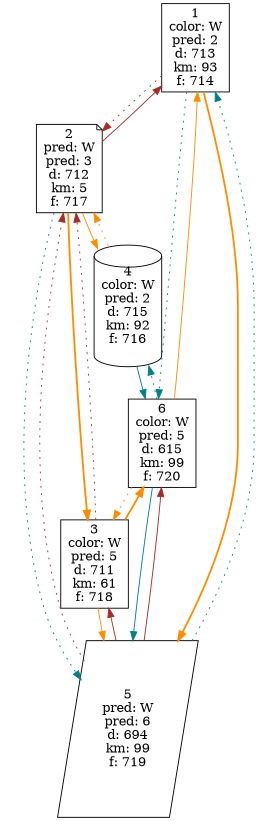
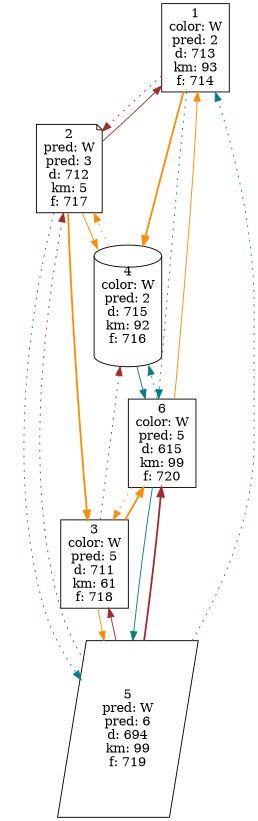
(238, 366) -> (164, 164)
(88, 371) -> (110, 448)
(153, 569) -> (153, 569)
